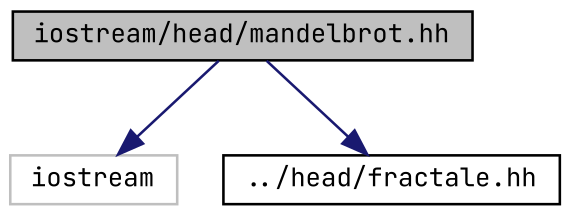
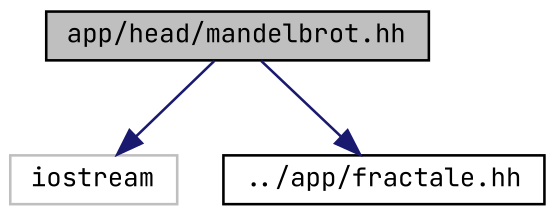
(243, 36) -> (238, 36)
(392, 180) -> (384, 180)
